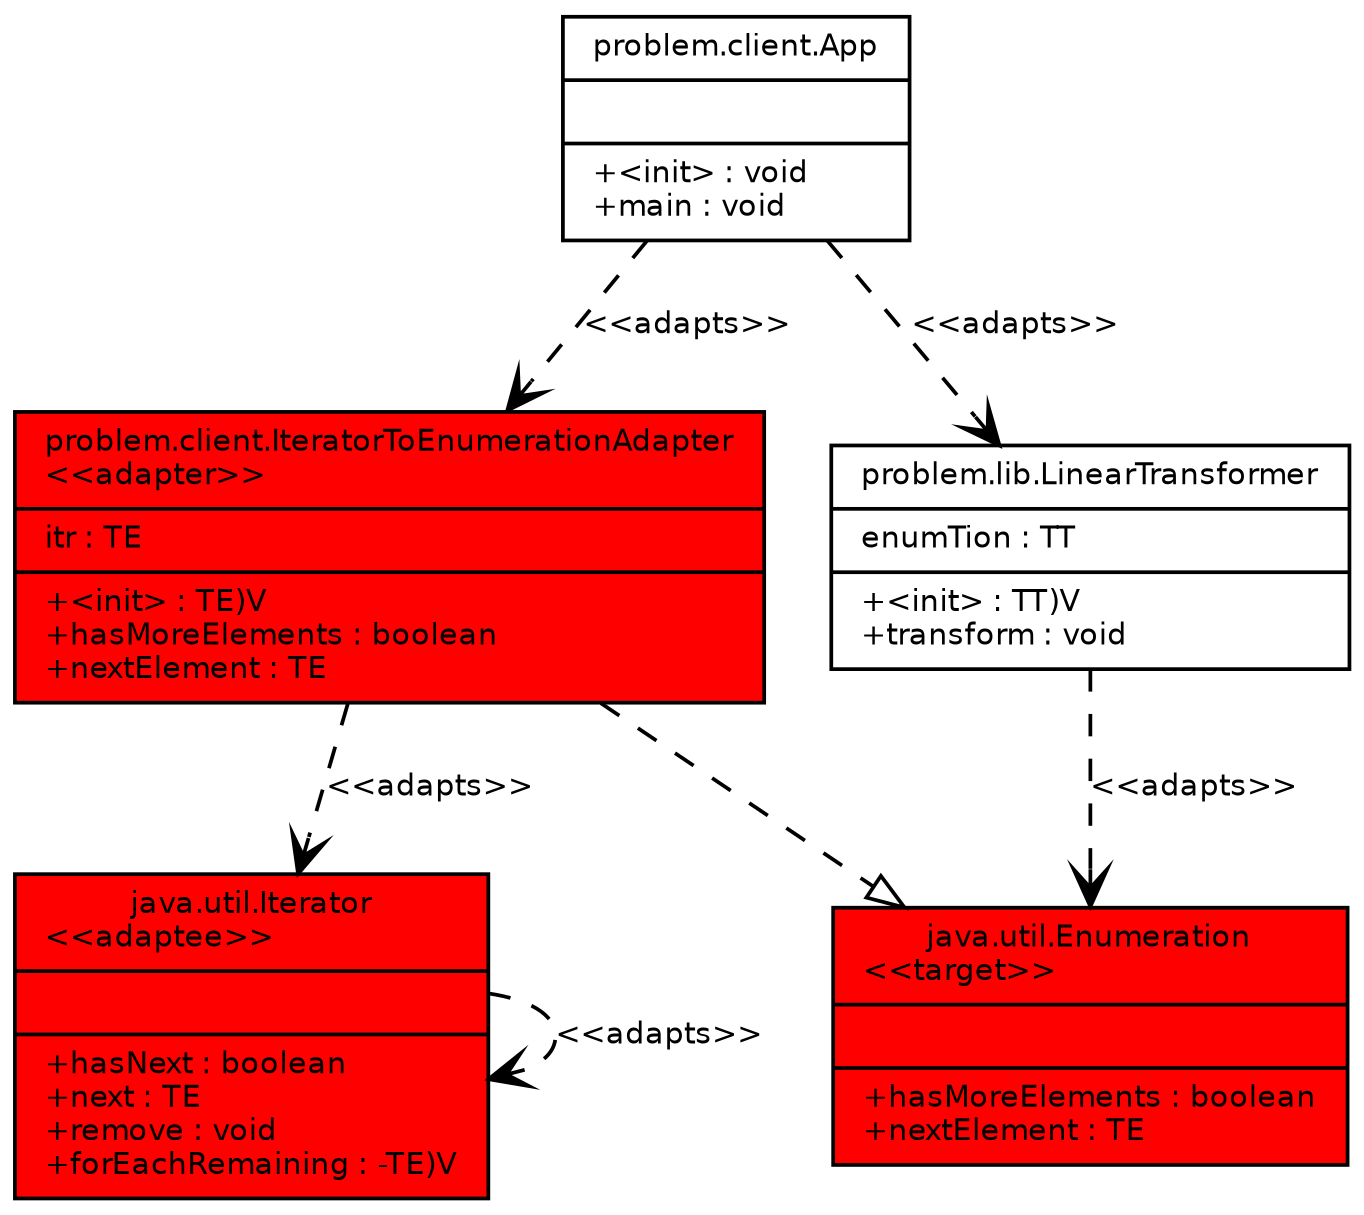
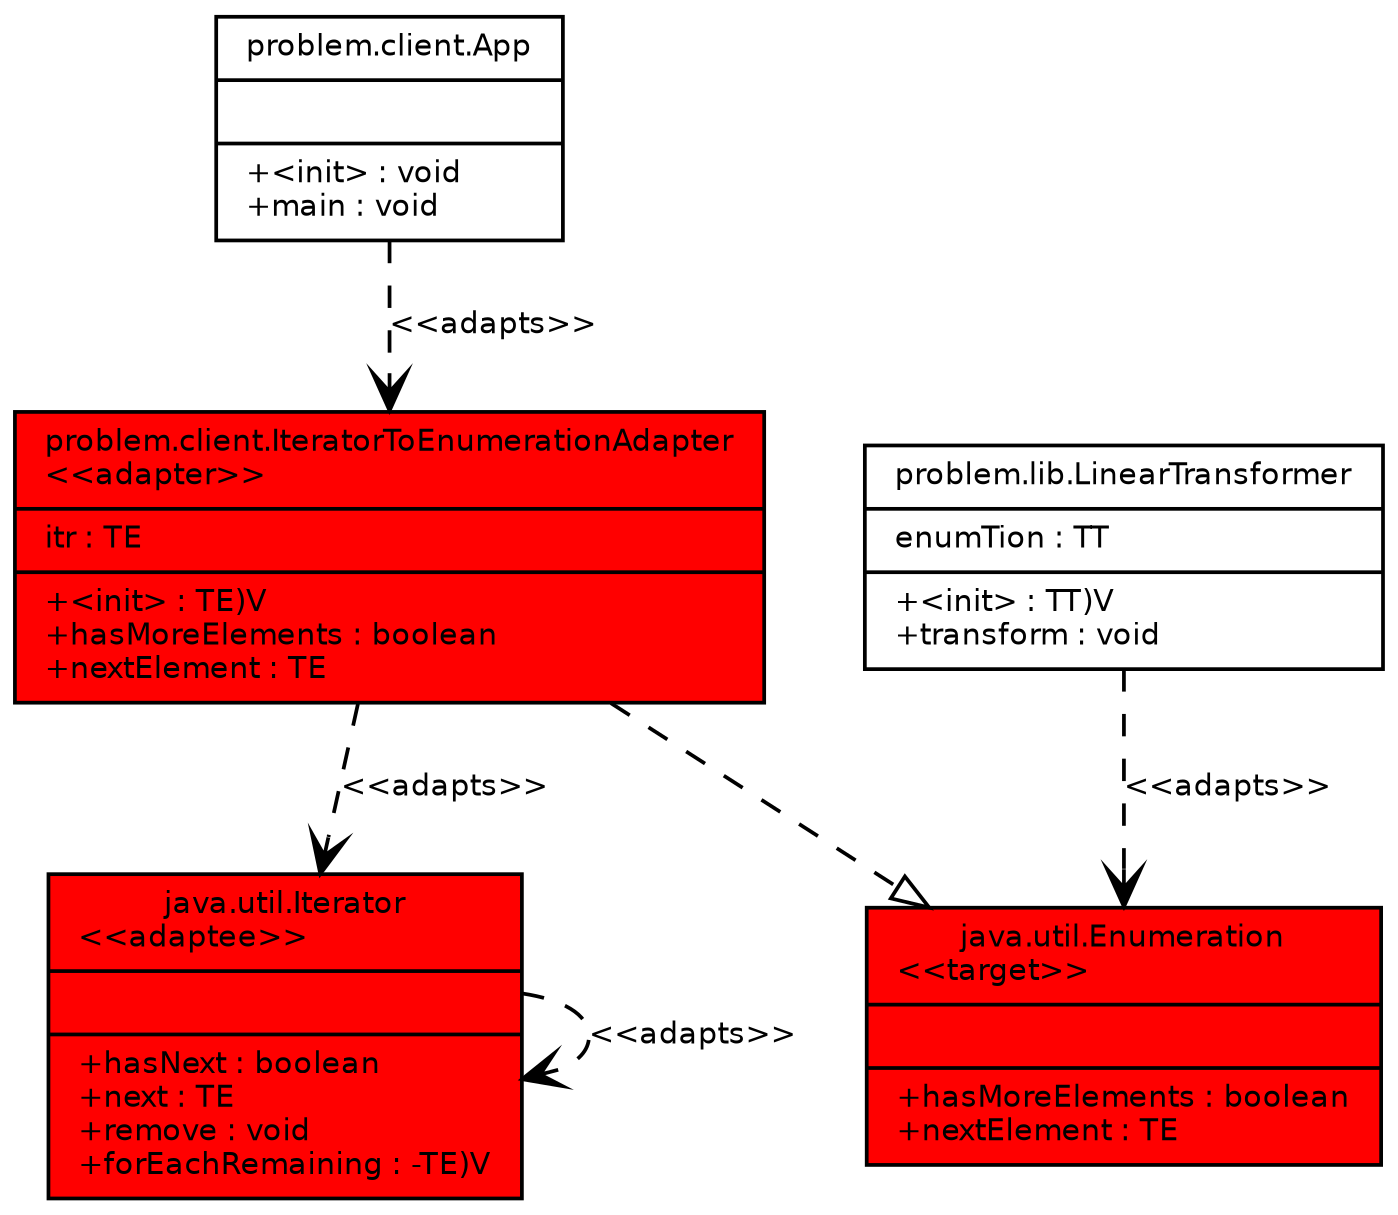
(901, 329) -> none
